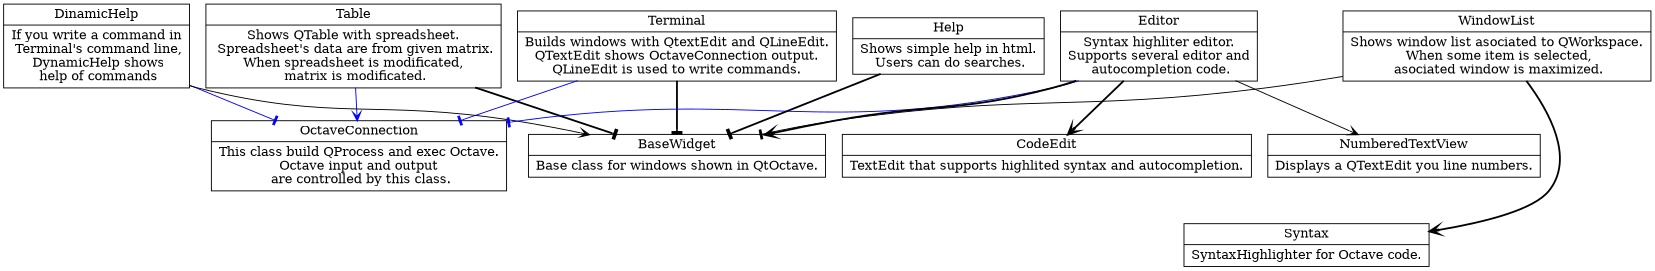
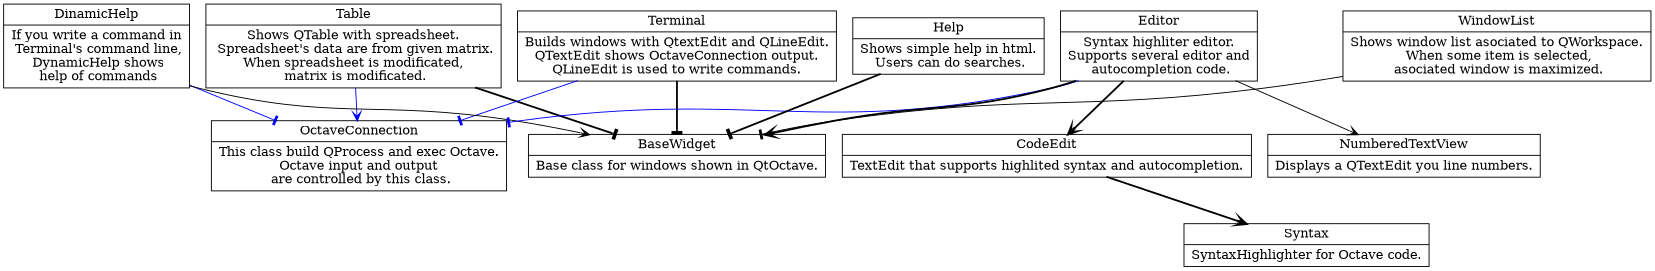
(1549, 190) -> (1172, 199)
